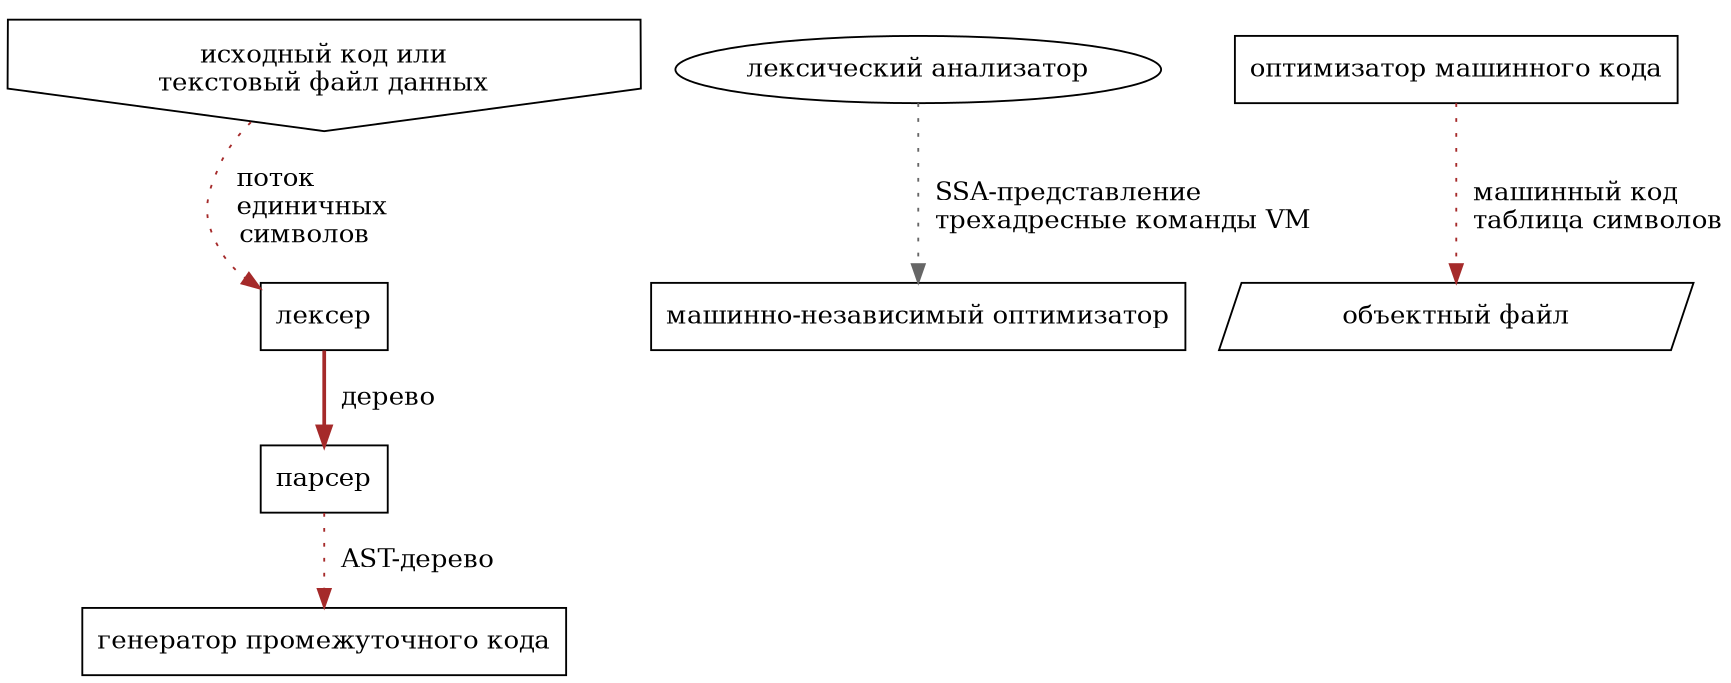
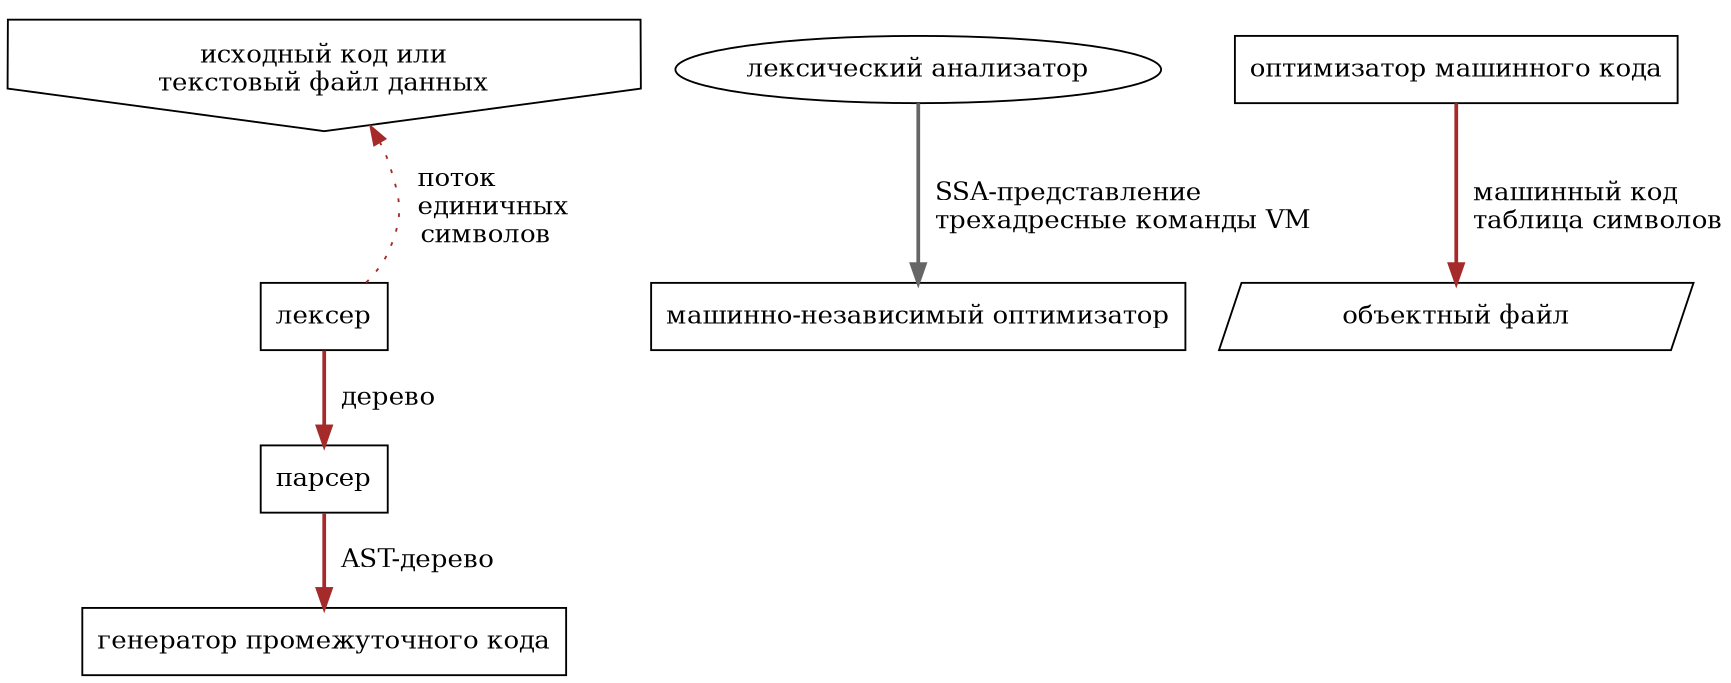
(918, 183) -> (918, 183)
(1456, 183) -> (1456, 183)
(208, 200) -> (399, 216)
(324, 551) -> (324, 551)
